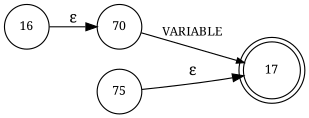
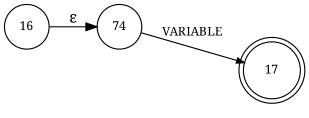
(119, 27) -> (119, 27)
(119, 92) -> none
